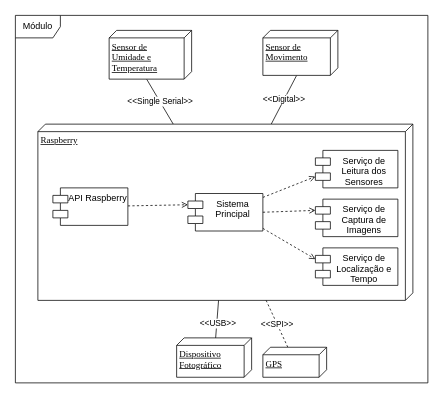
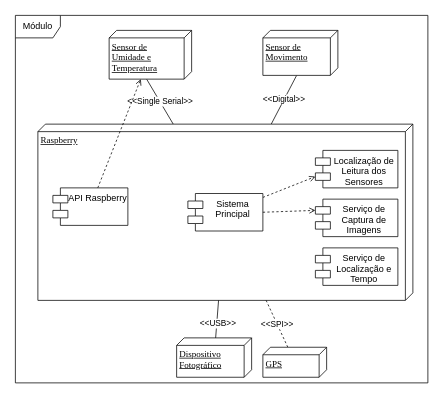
(364, 161) -> (364, 161)
(157, 205) -> (119, 135)
(288, 243) -> none
